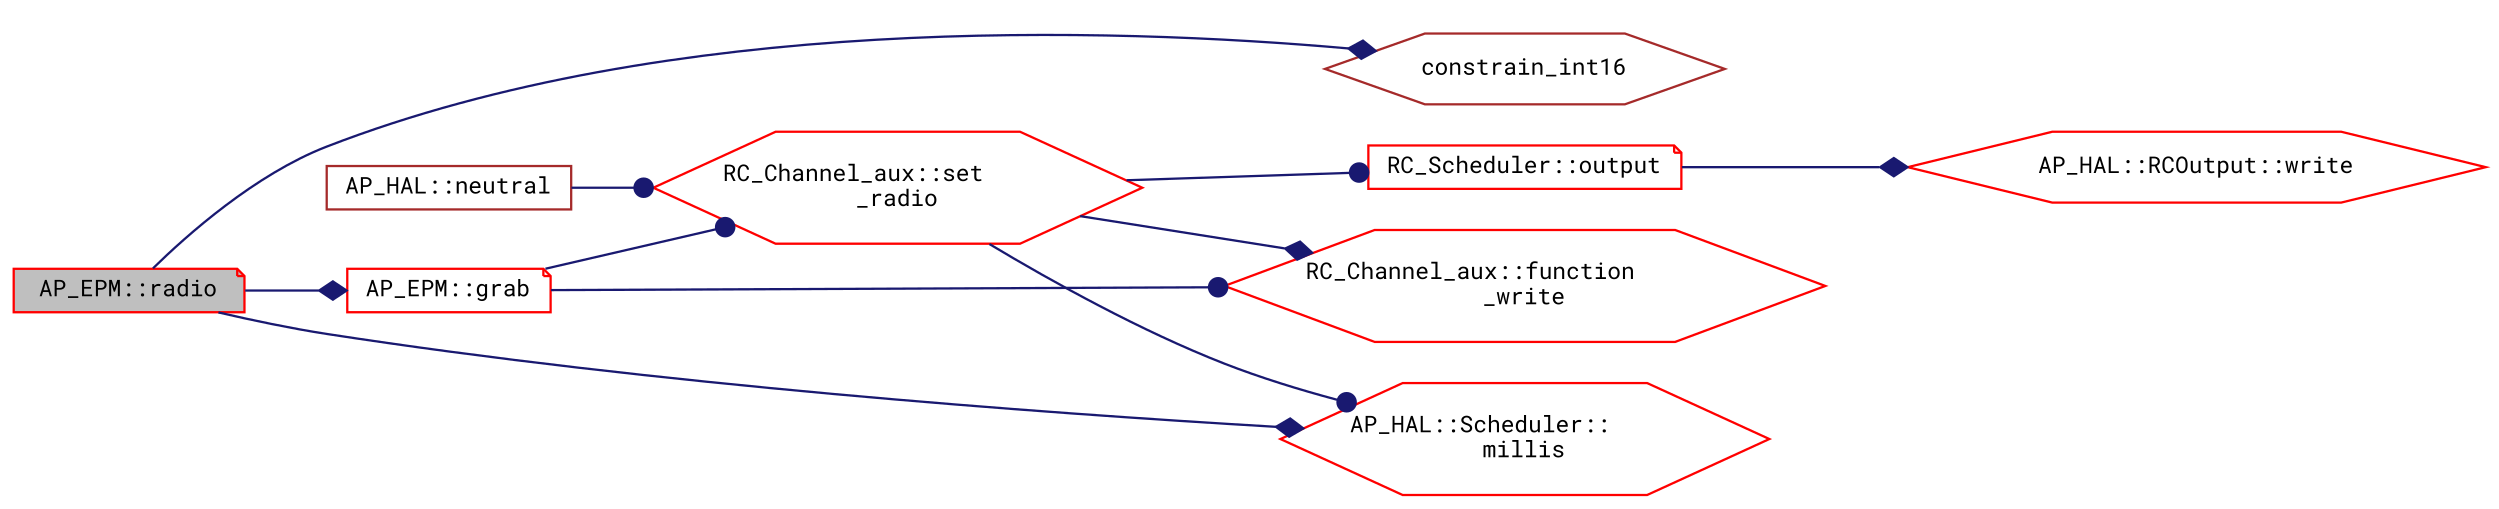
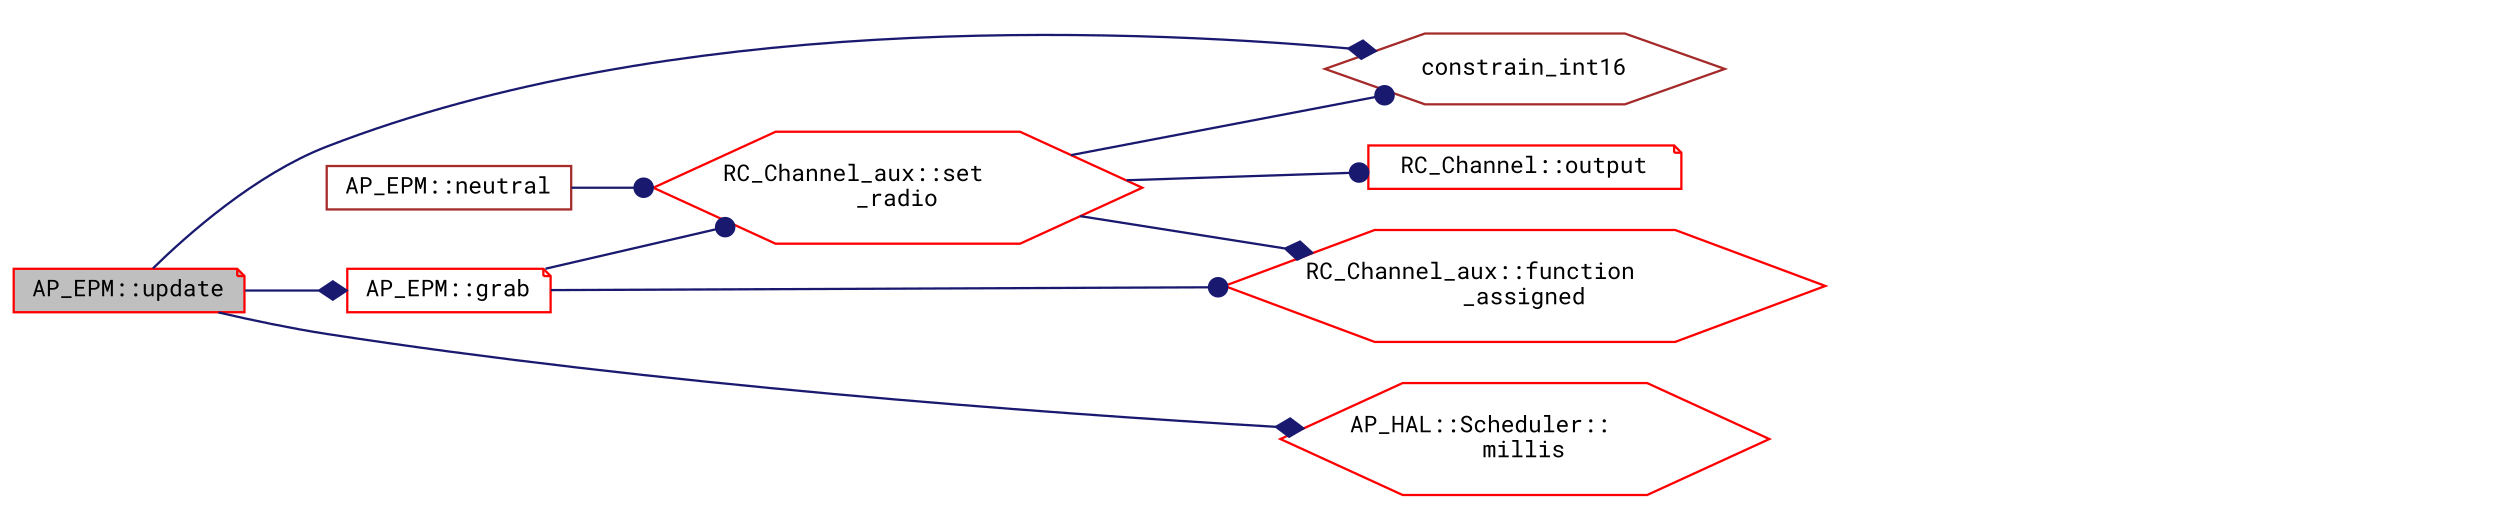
(1525, 167) -> (1525, 167)
(2197, 167) -> none
(449, 188) -> (449, 188)
(1525, 286) -> (1525, 286)
(129, 291) -> (129, 291)
(1158, 335) -> (1223, 126)
